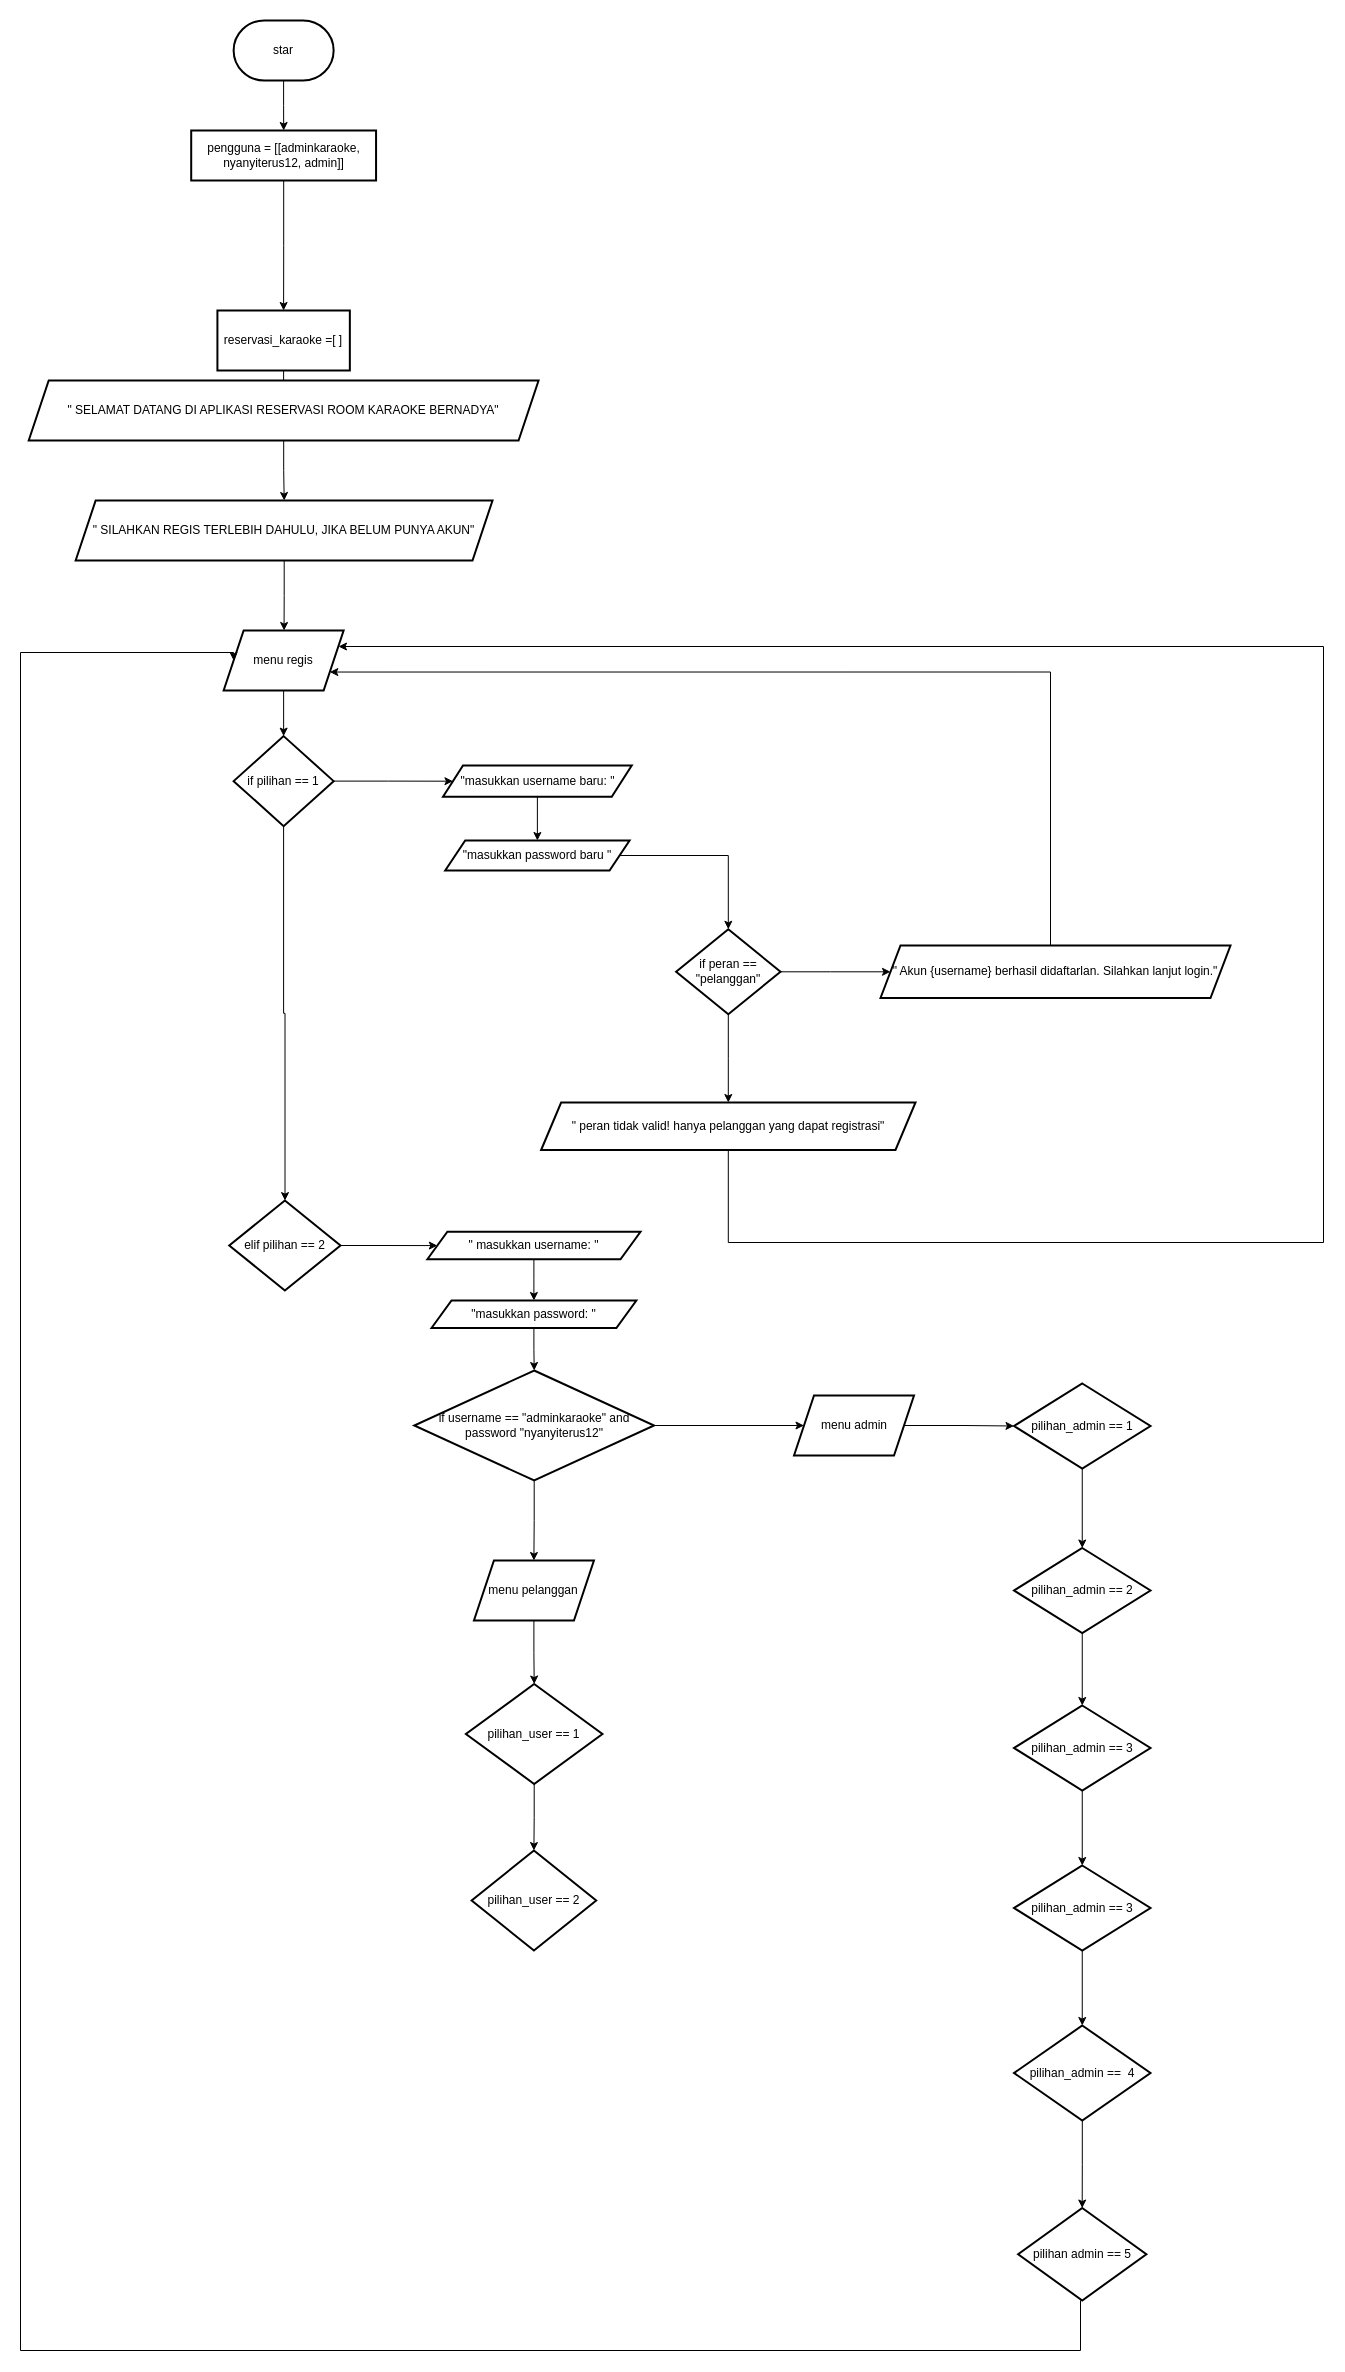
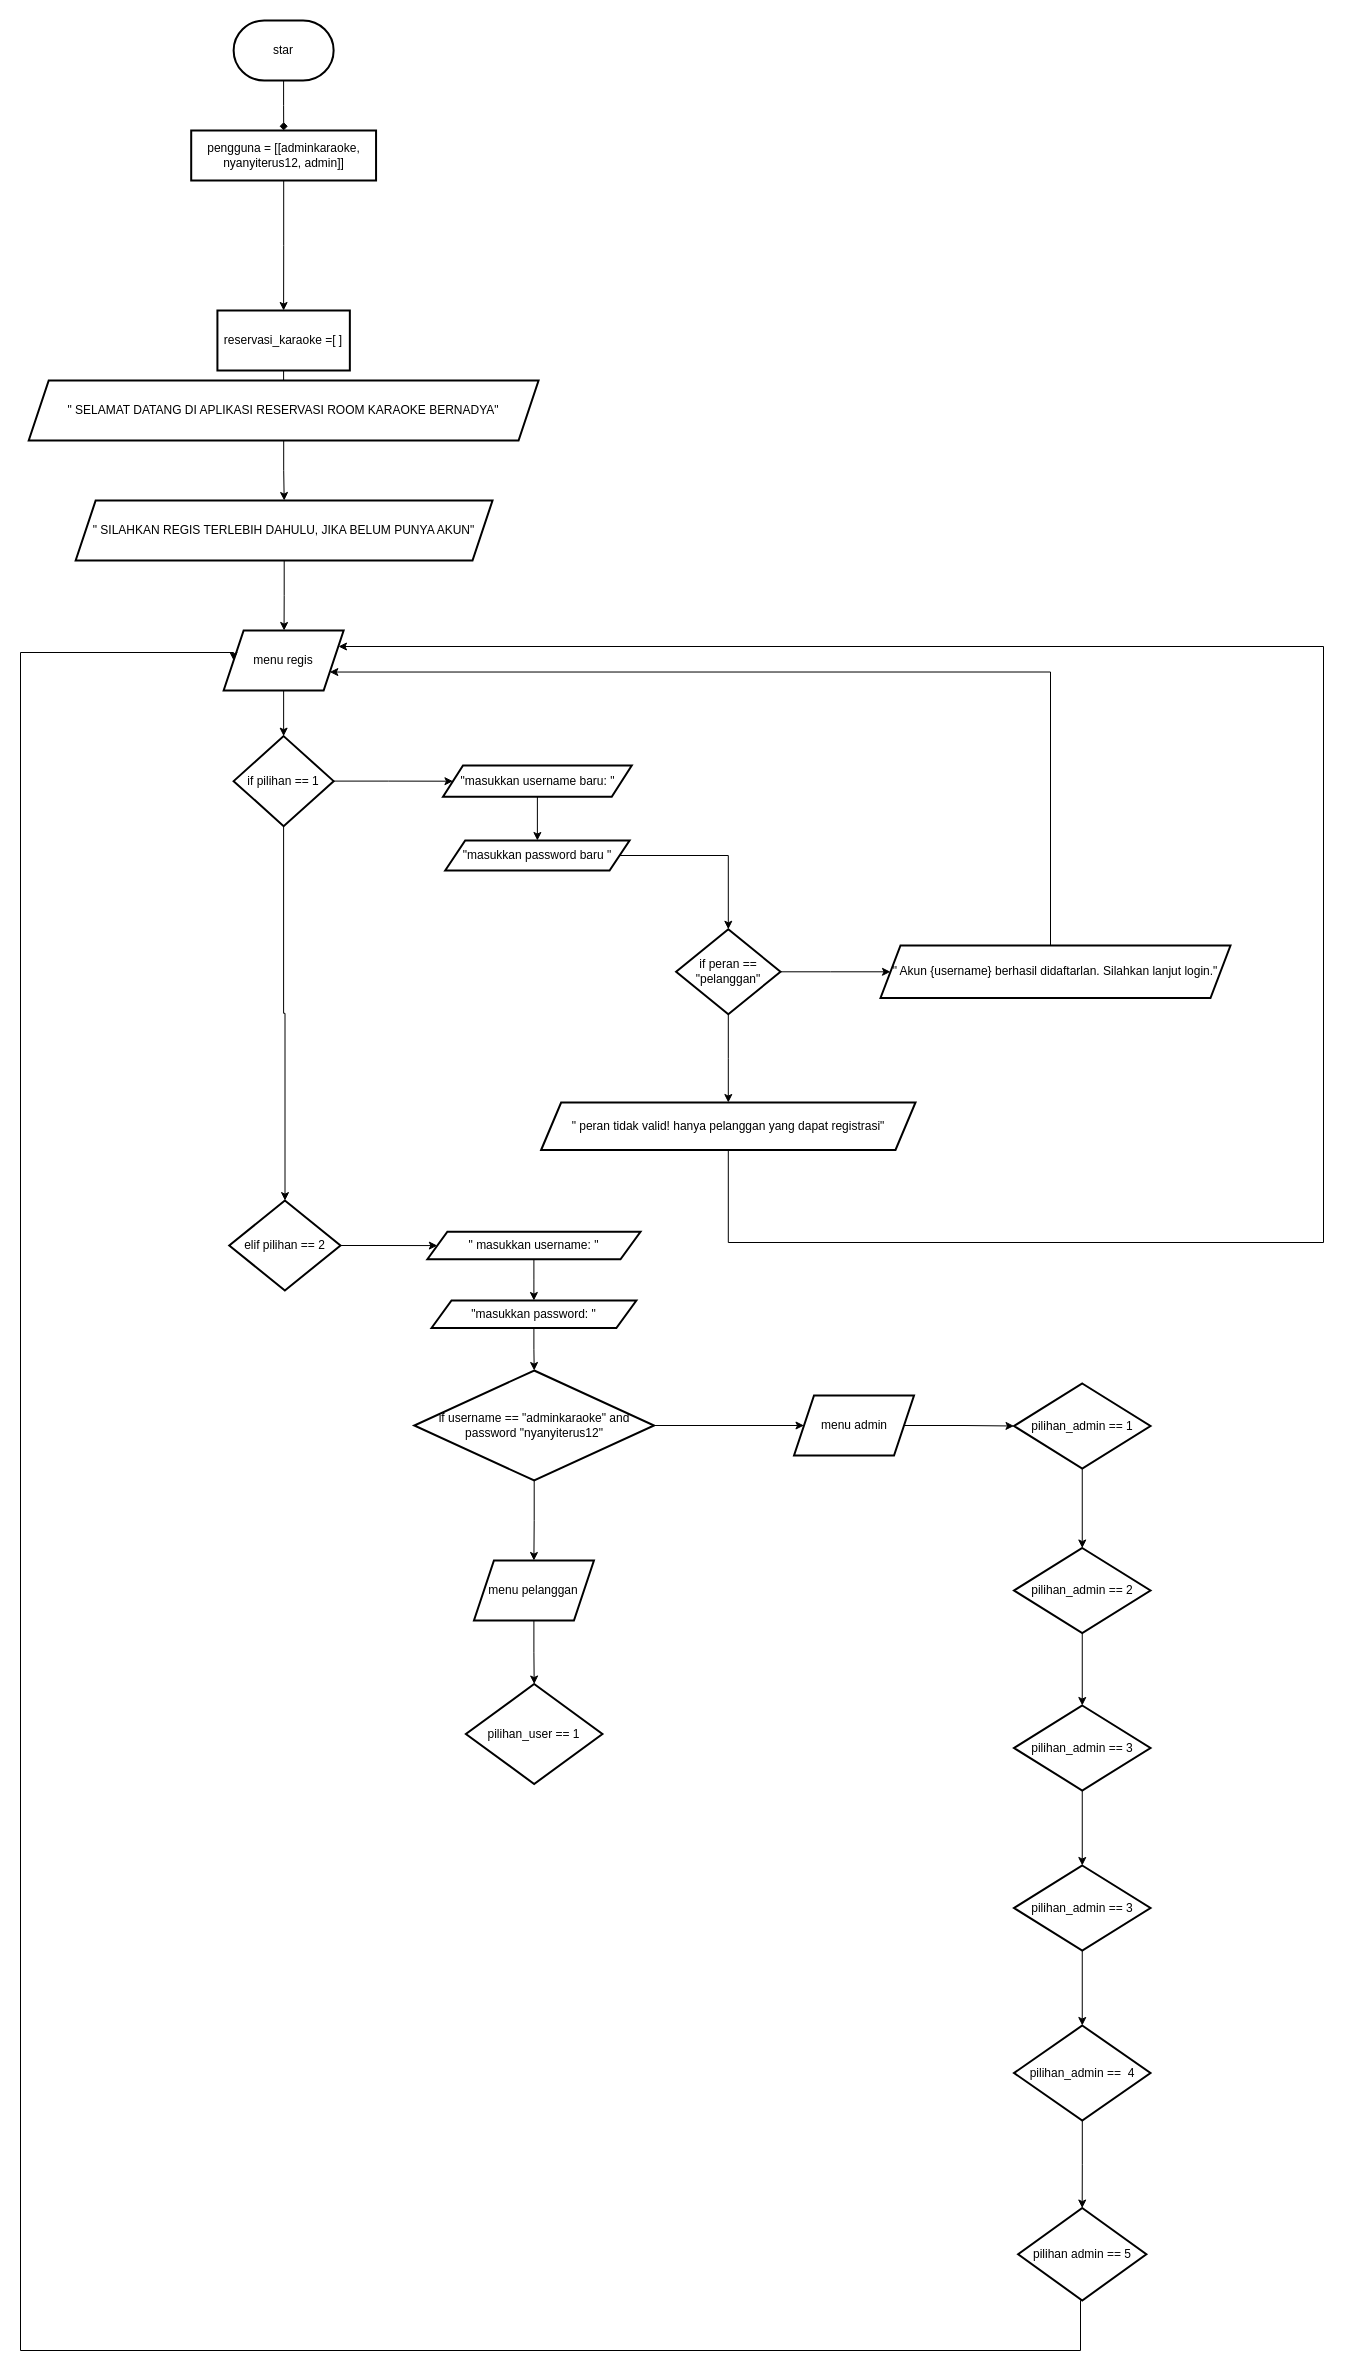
(284, 122) -> (284, 121)
(534, 1813) -> none
(534, 1901) -> none
